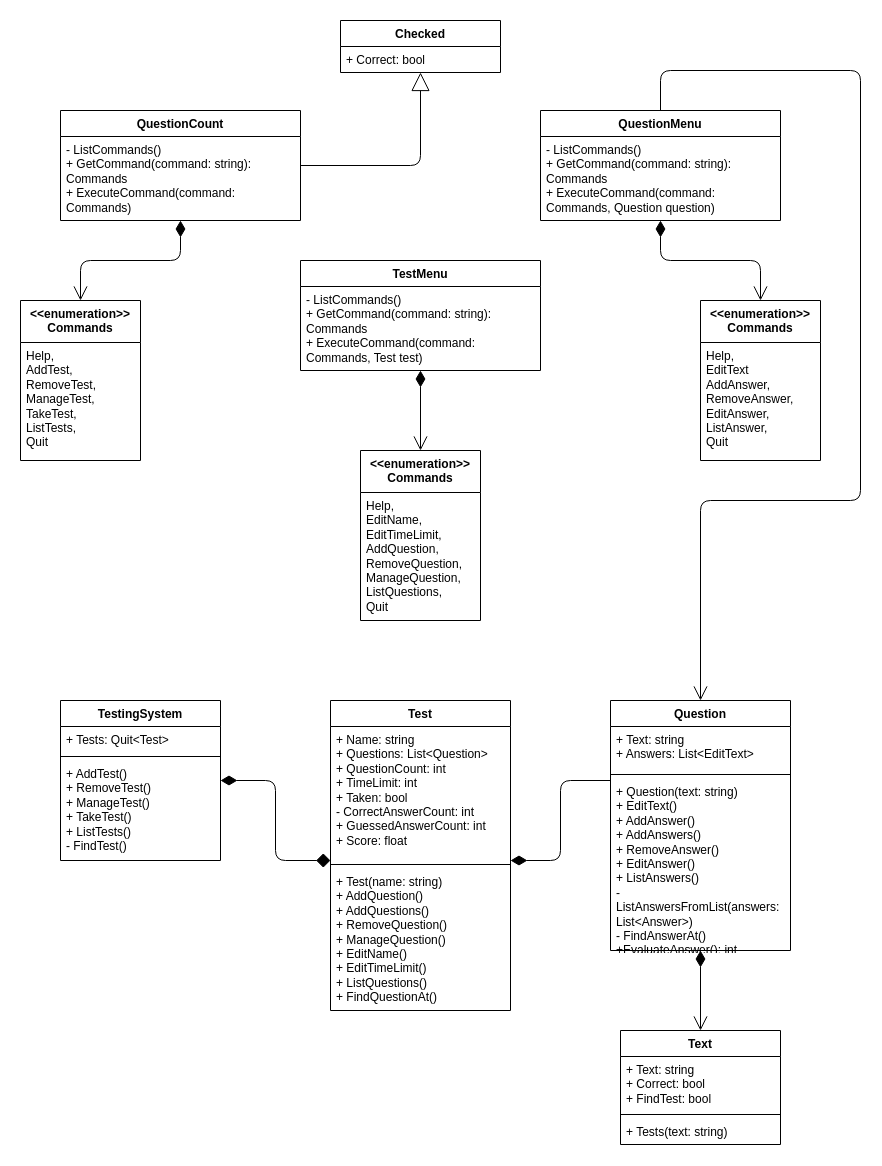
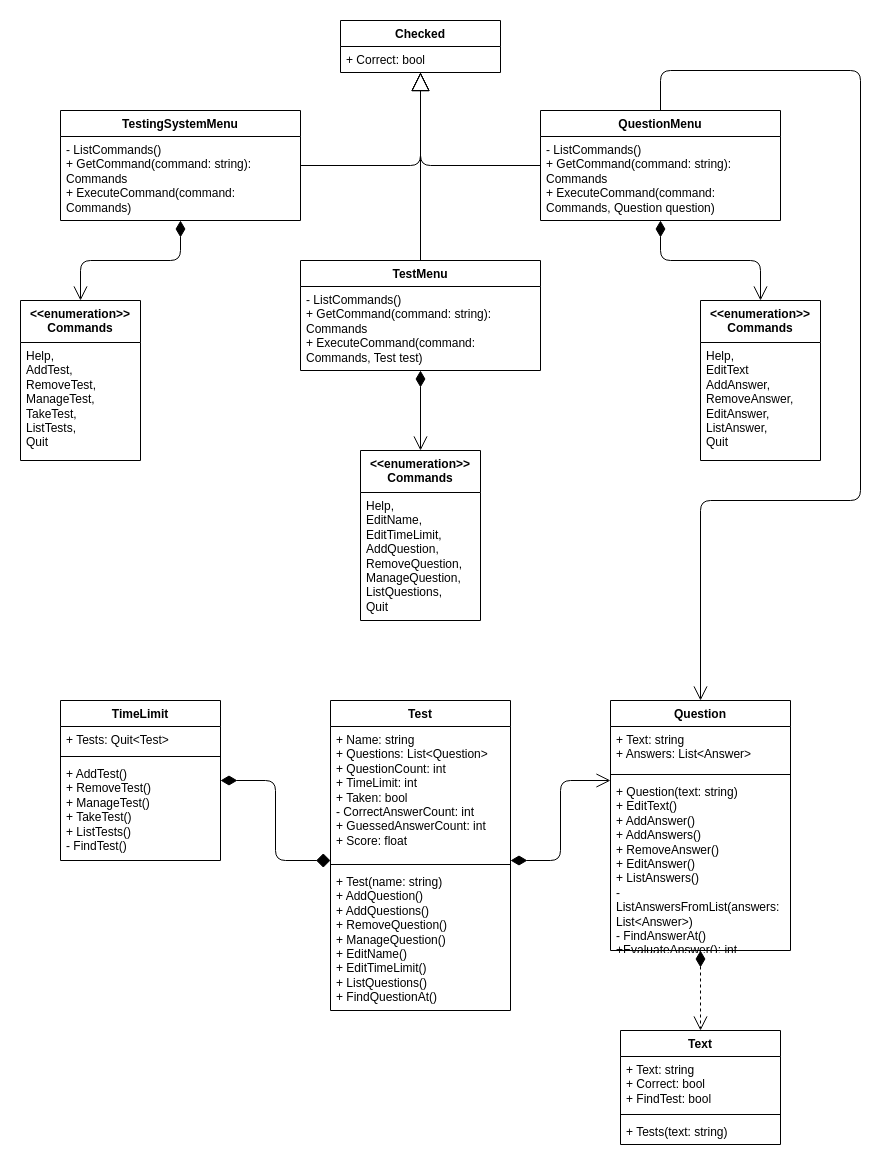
(181, 125) -> (181, 125)
none -> (482, 166)
none -> (421, 211)
(141, 715) -> (141, 715)
(693, 748) -> (688, 748)
(605, 781) -> (605, 781)
(701, 997) -> (701, 997)
